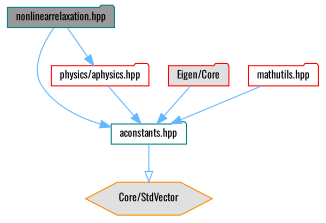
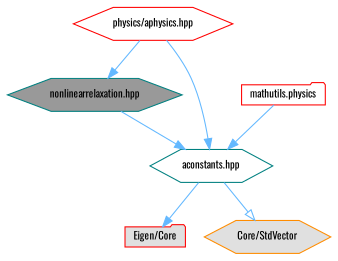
(61, 17) -> (95, 95)
(78, 42) -> (127, 55)
(100, 76) -> (153, 24)
(283, 76) -> (283, 95)
(177, 101) -> (184, 201)
(149, 134) -> (211, 166)
